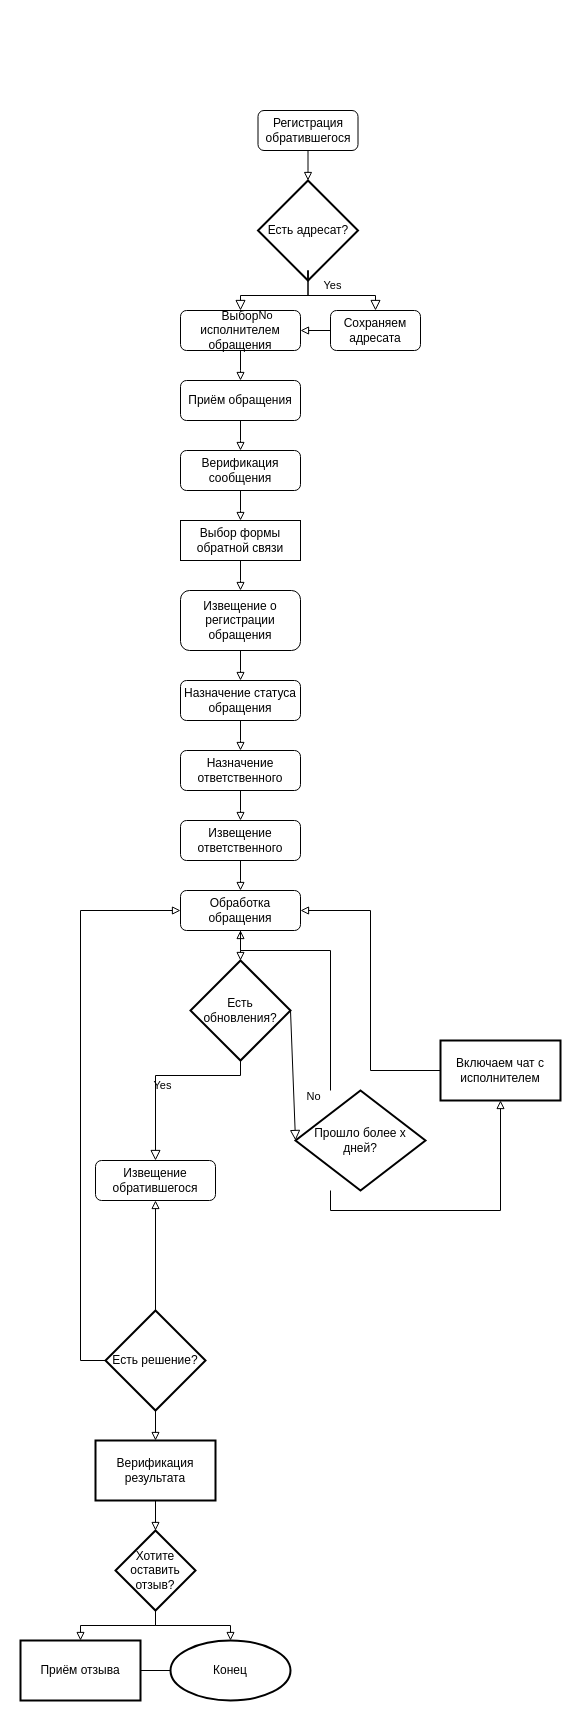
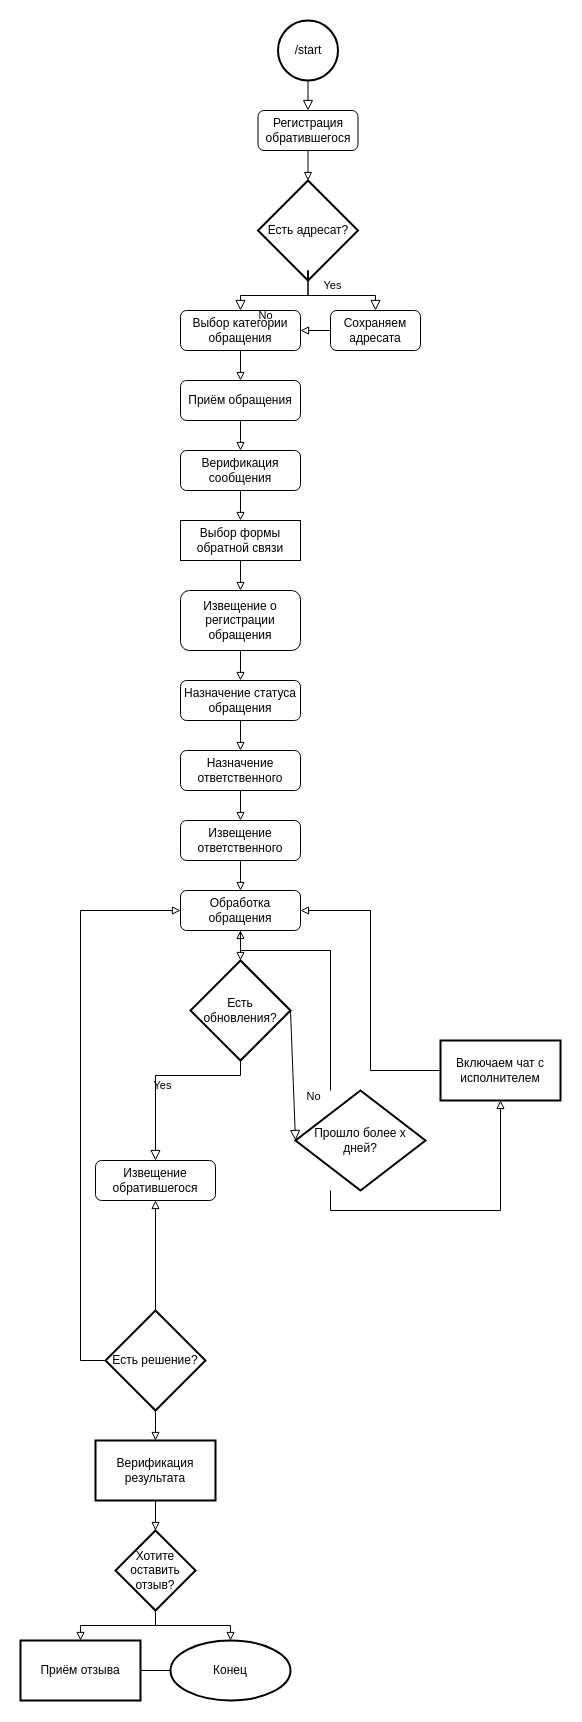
none -> (308, 51)
none -> (308, 90)
(241, 331) -> (241, 331)
